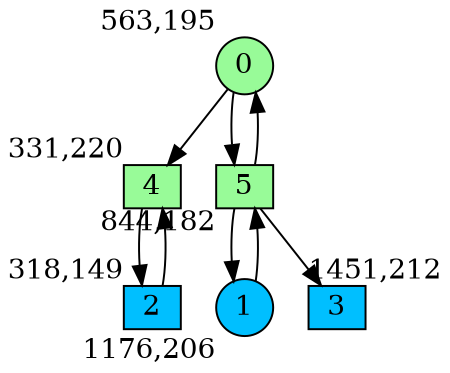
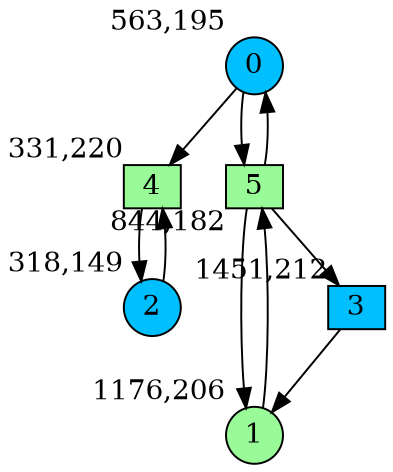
(245, 66) -> (255, 66)
(152, 308) -> (152, 308)
(245, 308) -> (255, 435)
none -> (313, 363)
